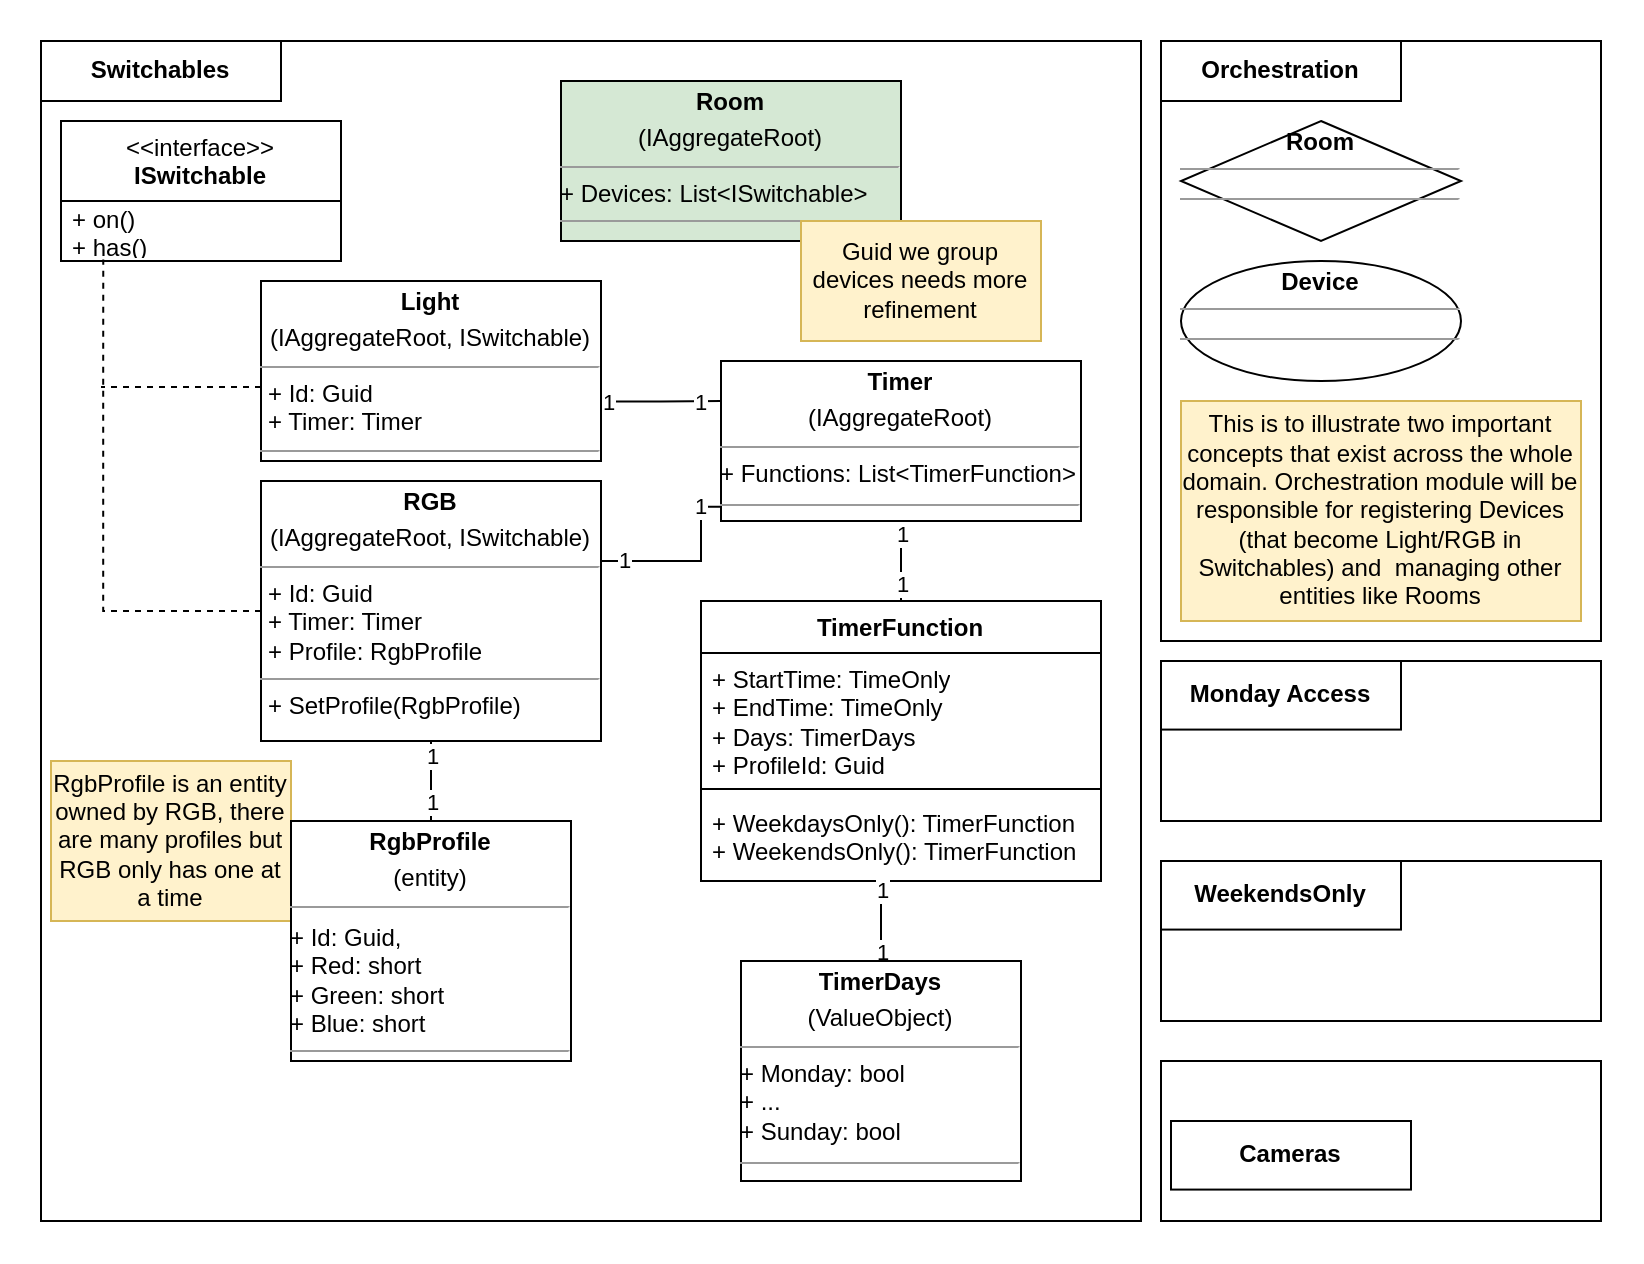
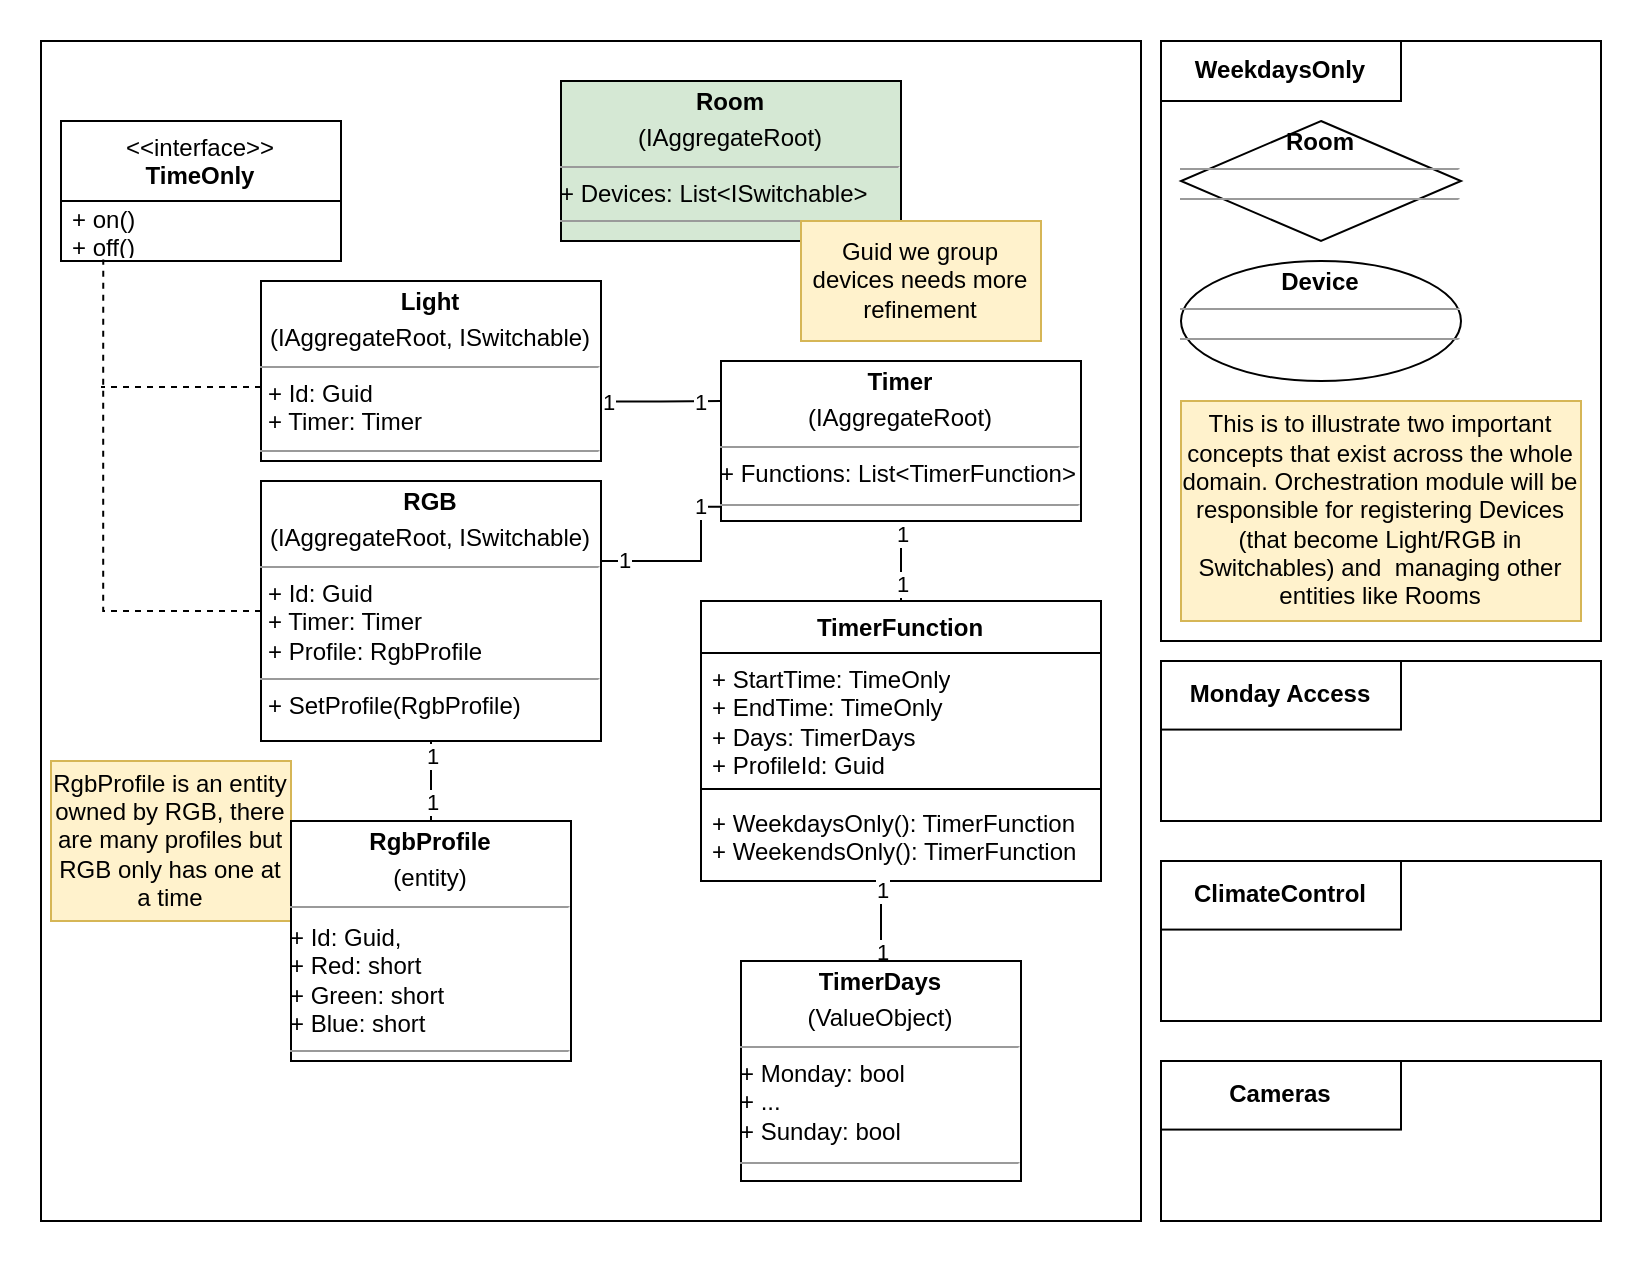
(161, 71) -> none
(1281, 71) -> (1281, 71)
(201, 164) -> (201, 164)
(117, 231) -> (117, 231)
(1281, 895) -> (1281, 895)
(1291, 1155) -> (1281, 1095)
